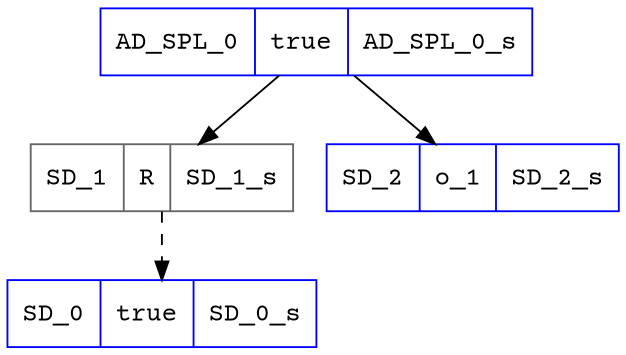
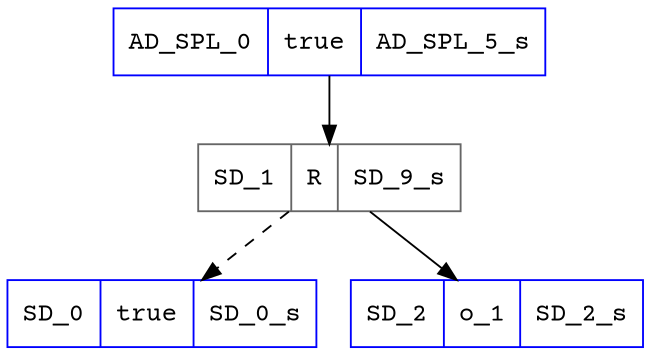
(440, 41) -> (453, 41)
(387, 104) -> (406, 240)
(232, 177) -> (399, 177)
